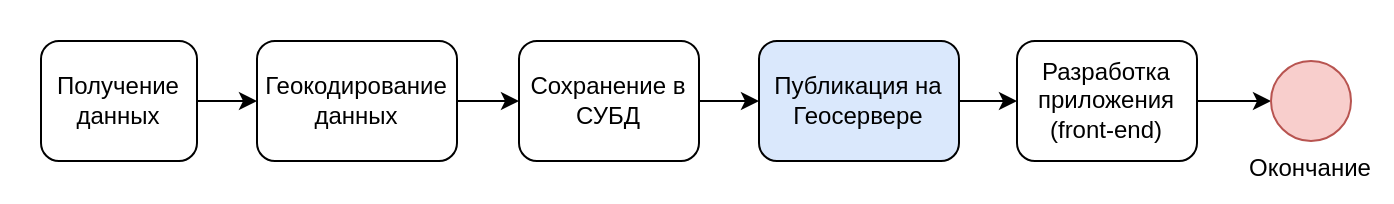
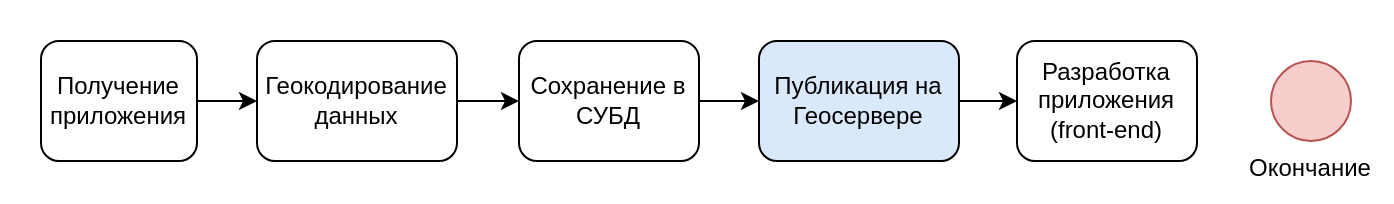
(119, 101) -> (119, 101)
(1233, 101) -> none
